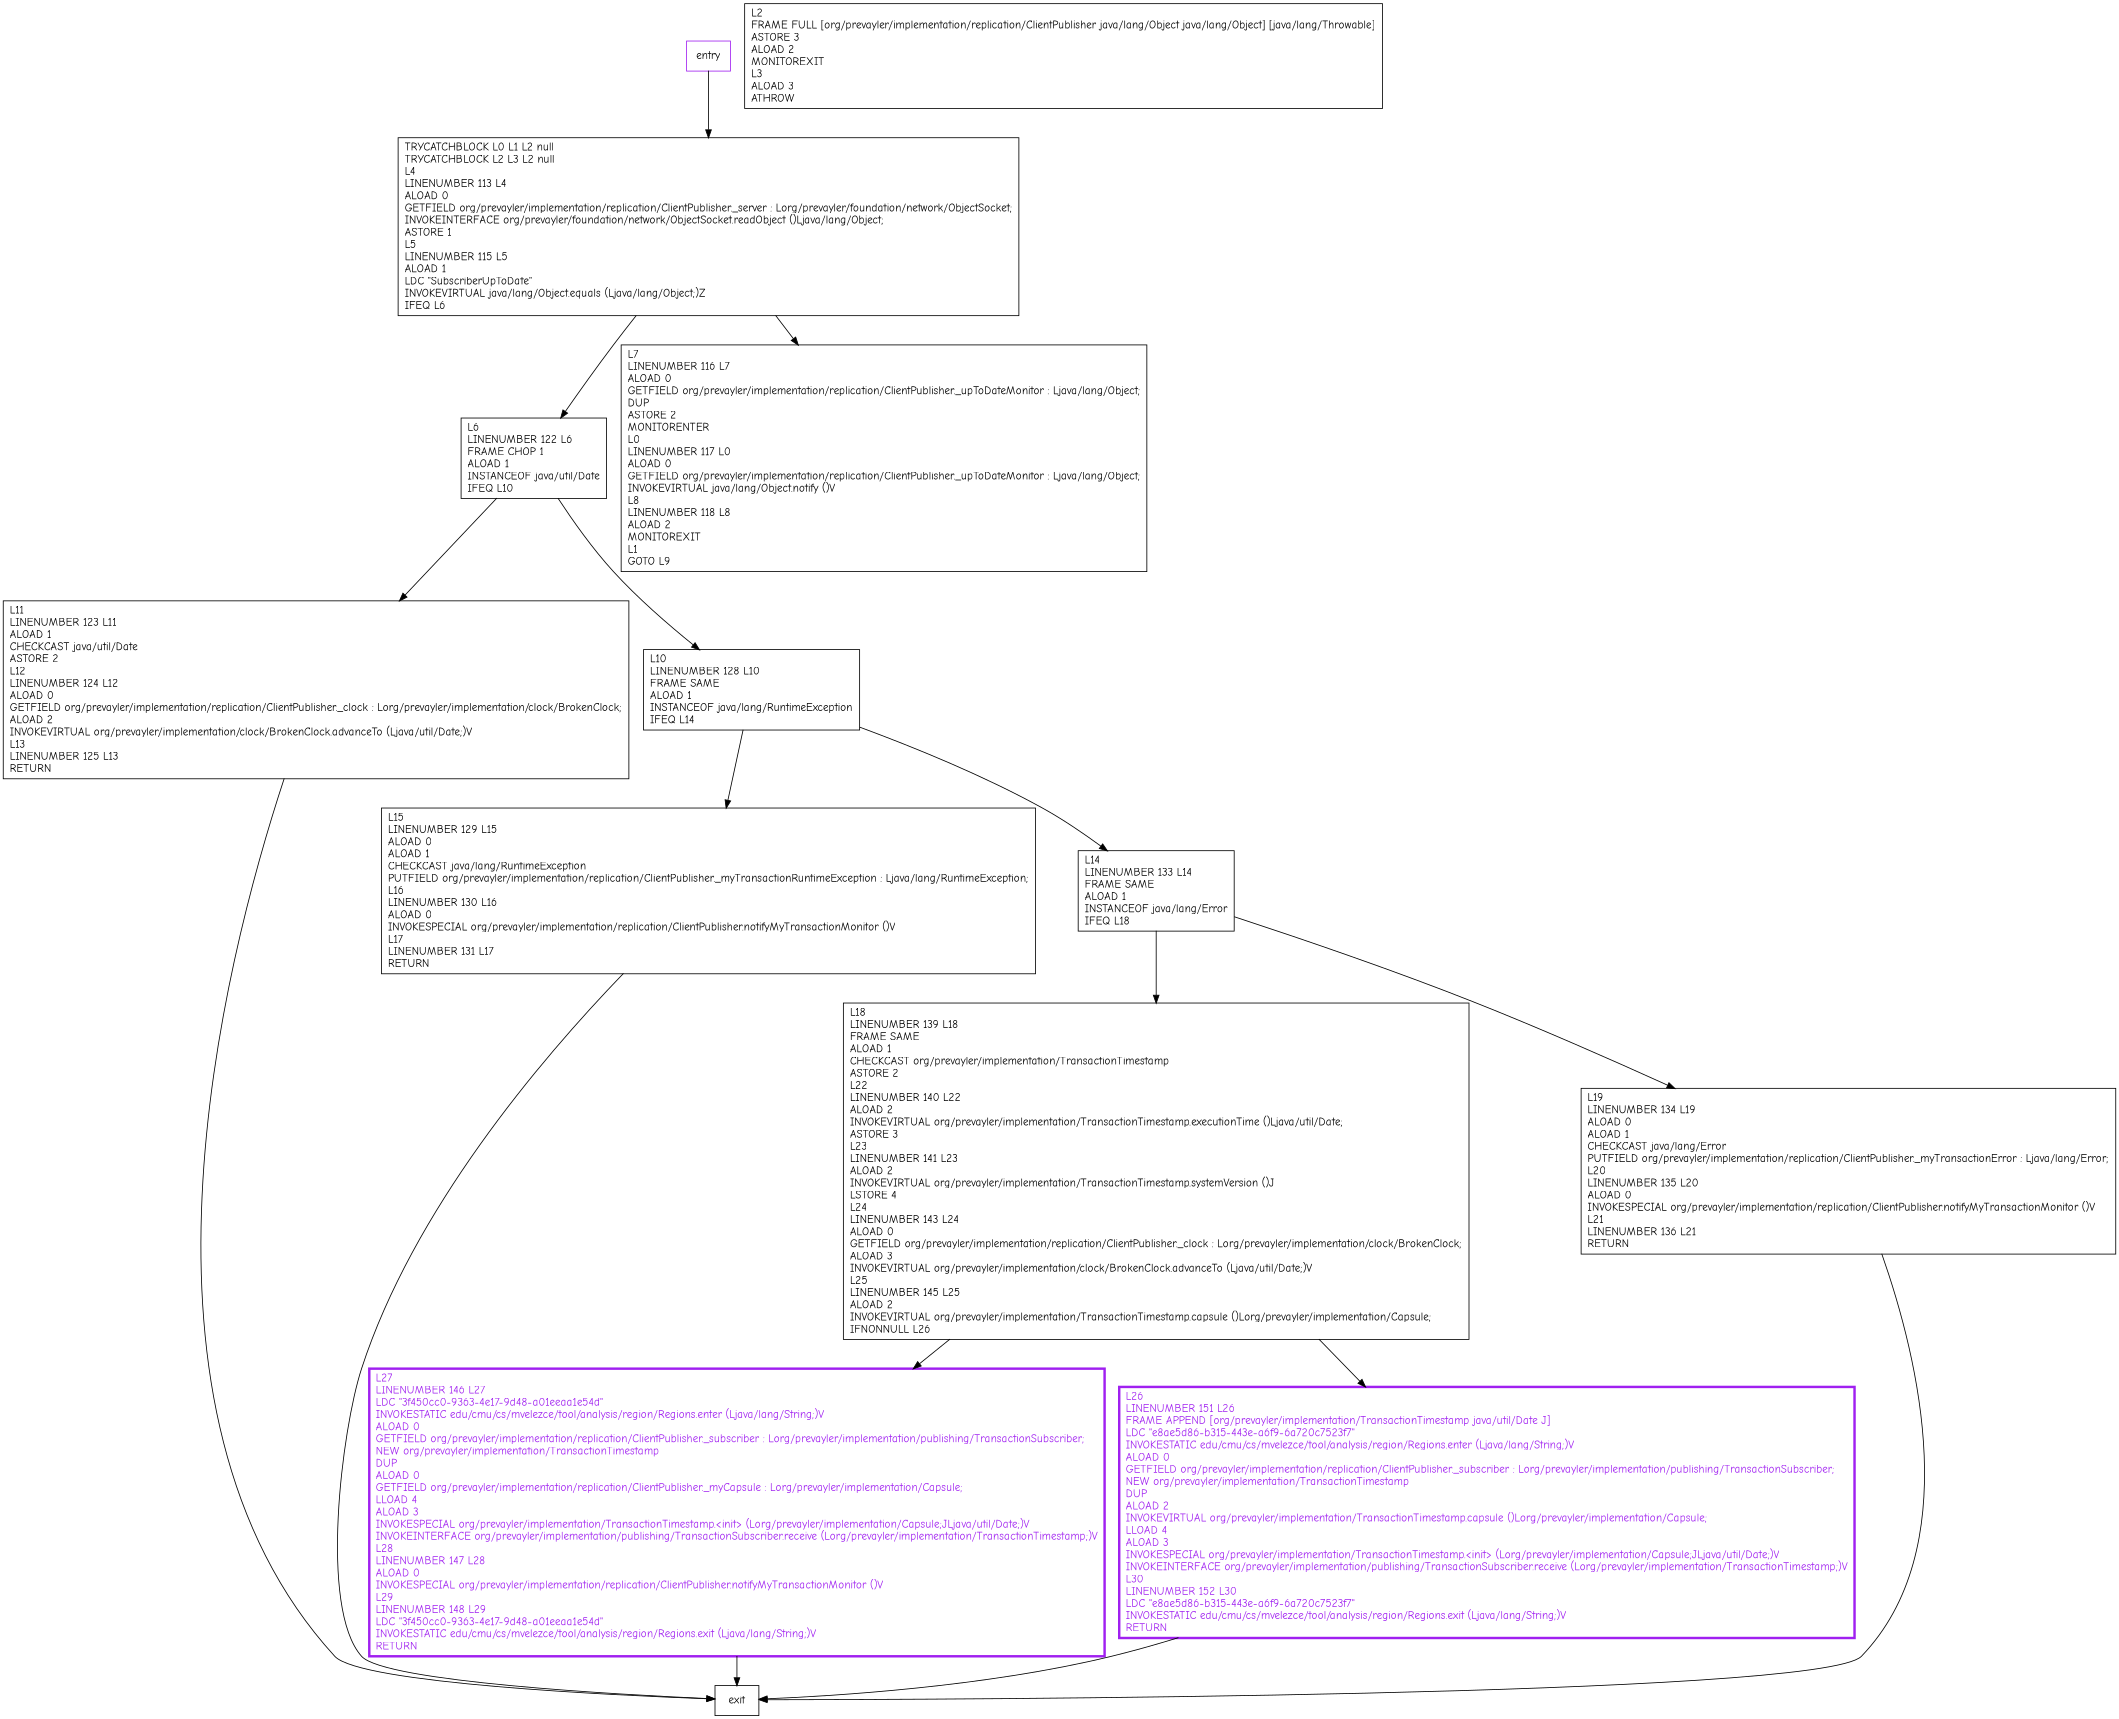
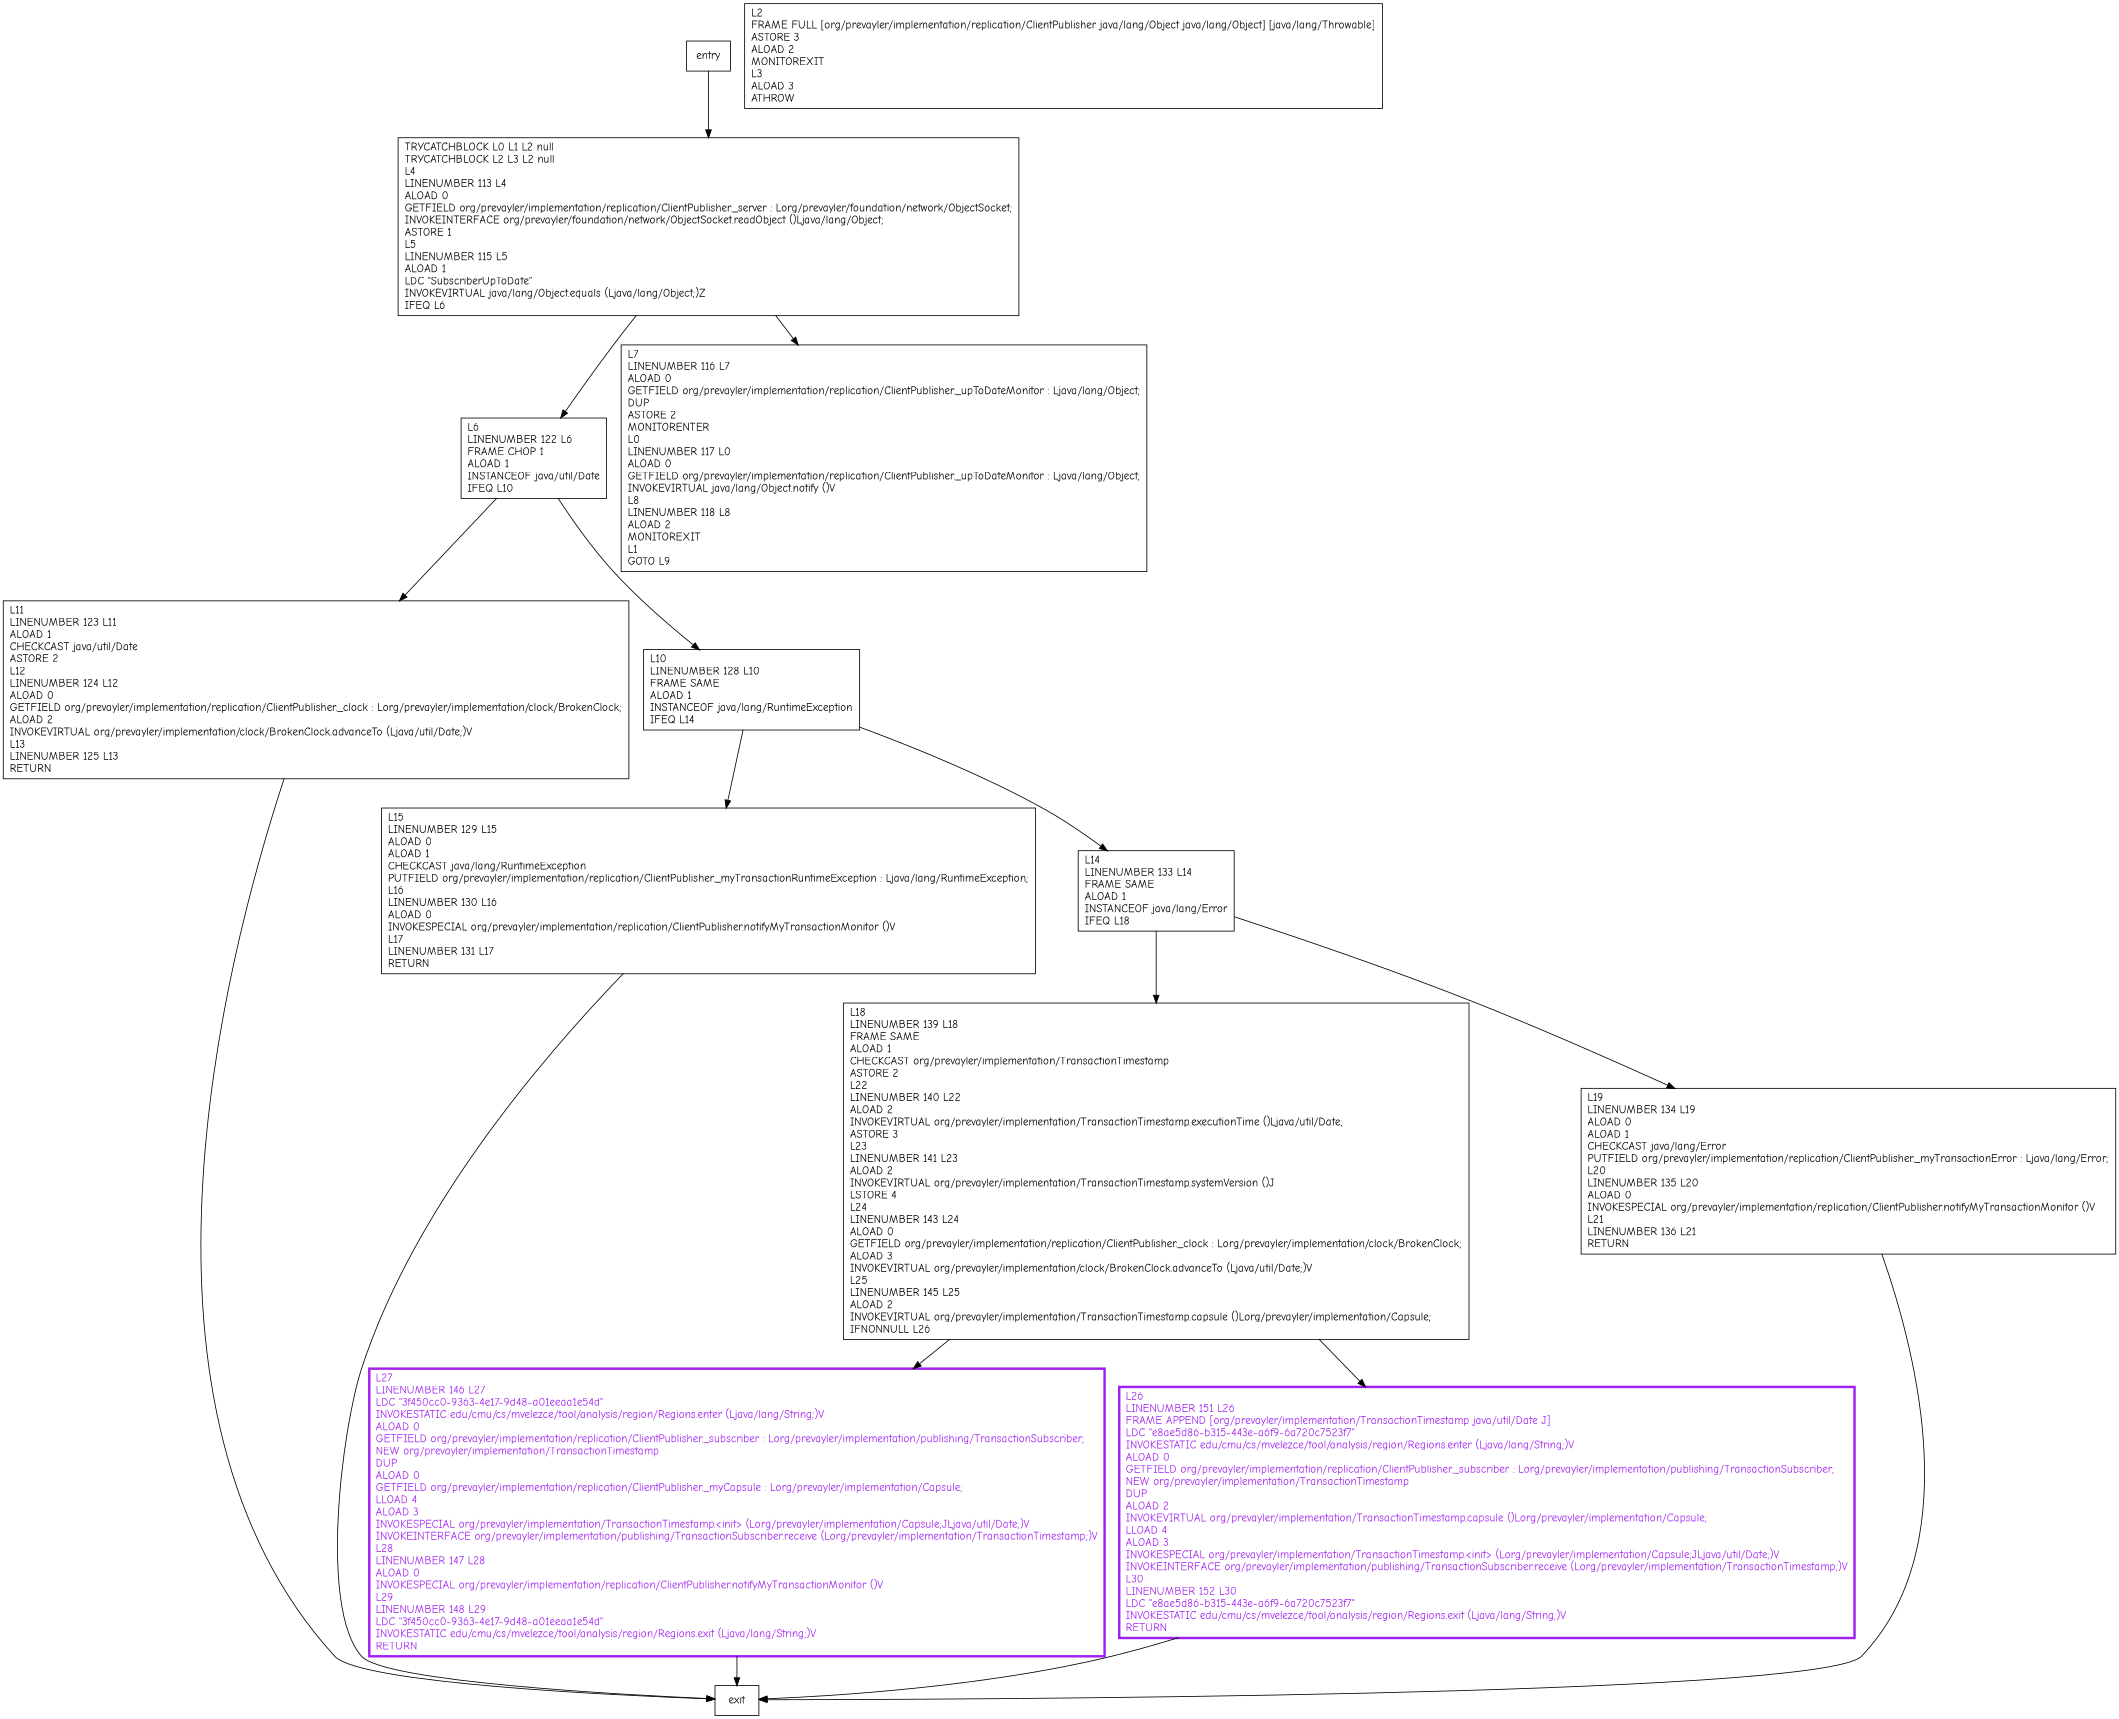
(708, 56) -> (708, 56)
